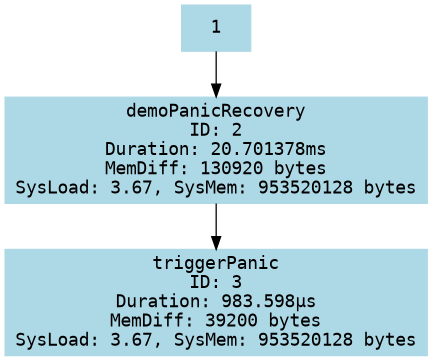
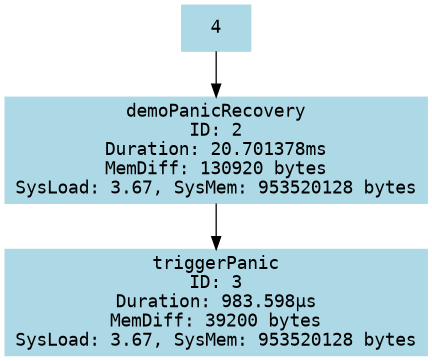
(216, 28) -> (216, 28)
